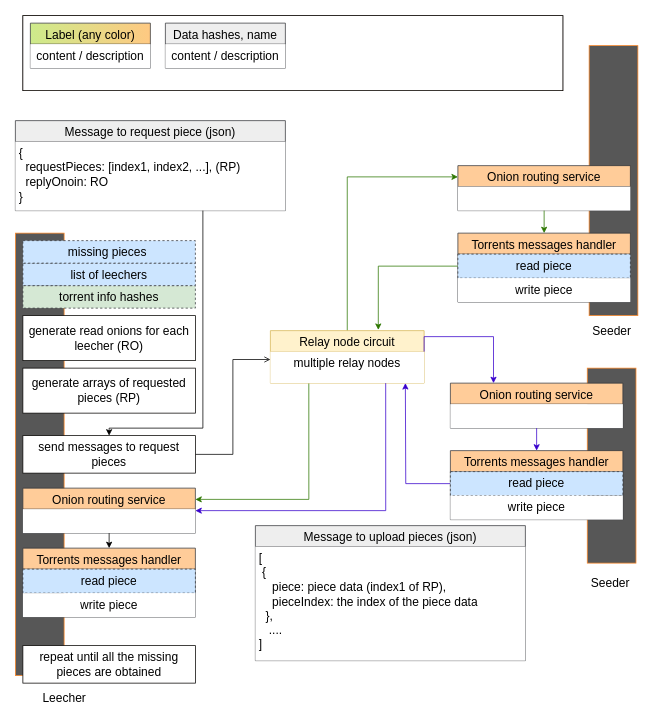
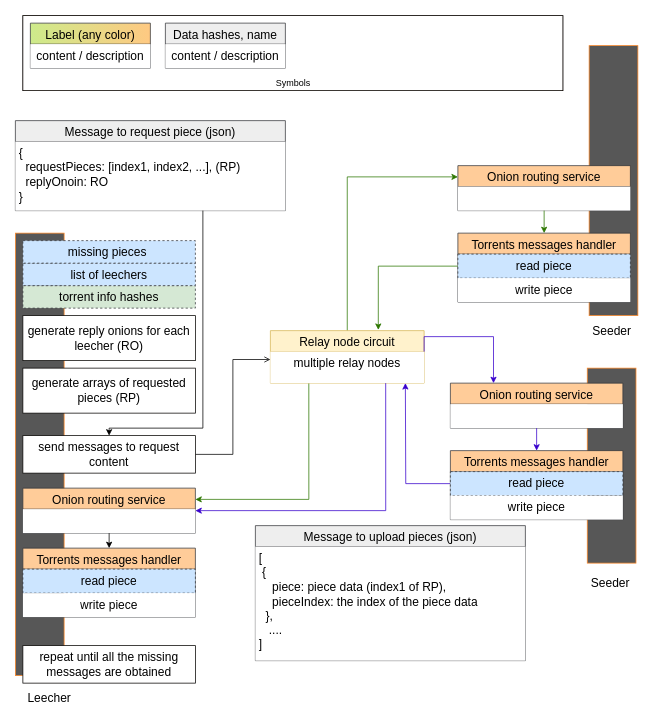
none -> (293, 83)
(109, 338) -> (109, 338)
(109, 454) -> (109, 454)
(109, 664) -> (109, 664)
(64, 698) -> (49, 698)
